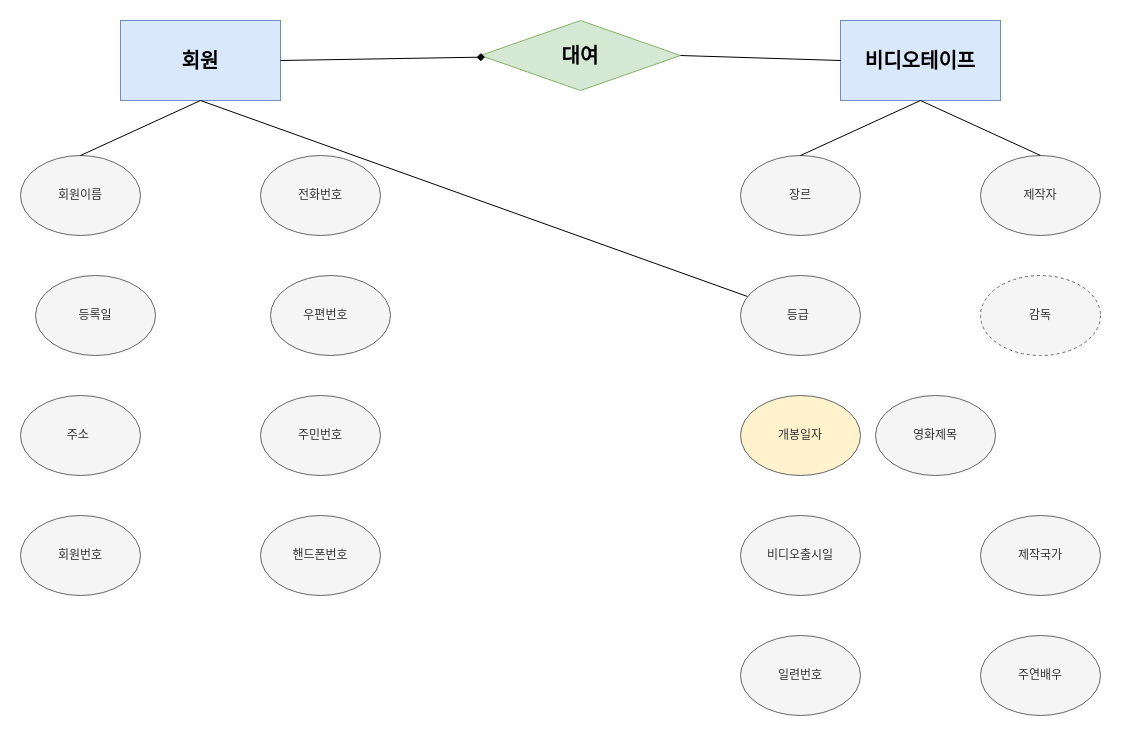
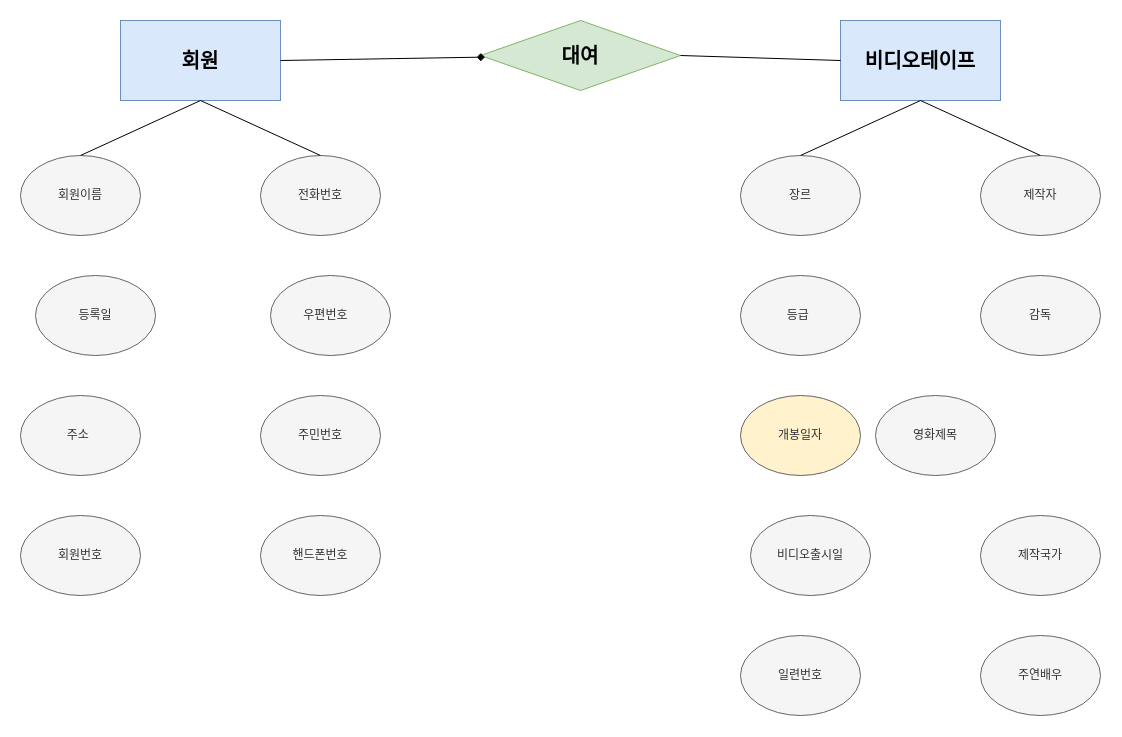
(475, 199) -> (262, 129)
(1041, 316) -> (1041, 316)
(801, 556) -> (811, 556)
